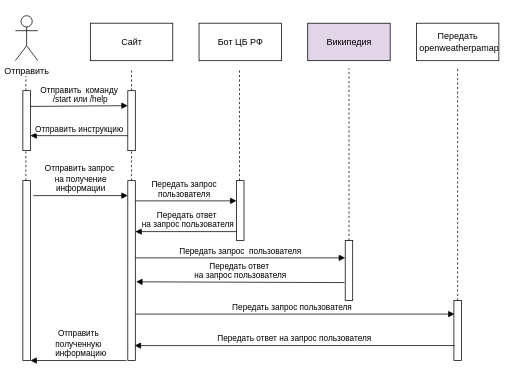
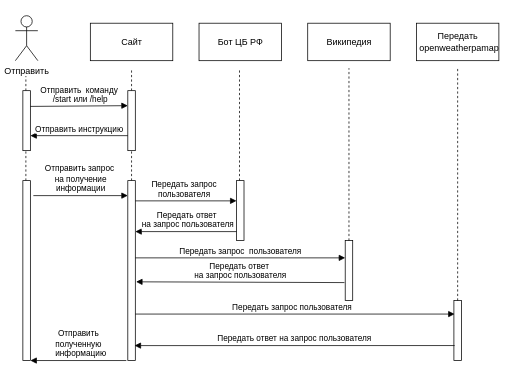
(349, 42) -> (349, 42)
